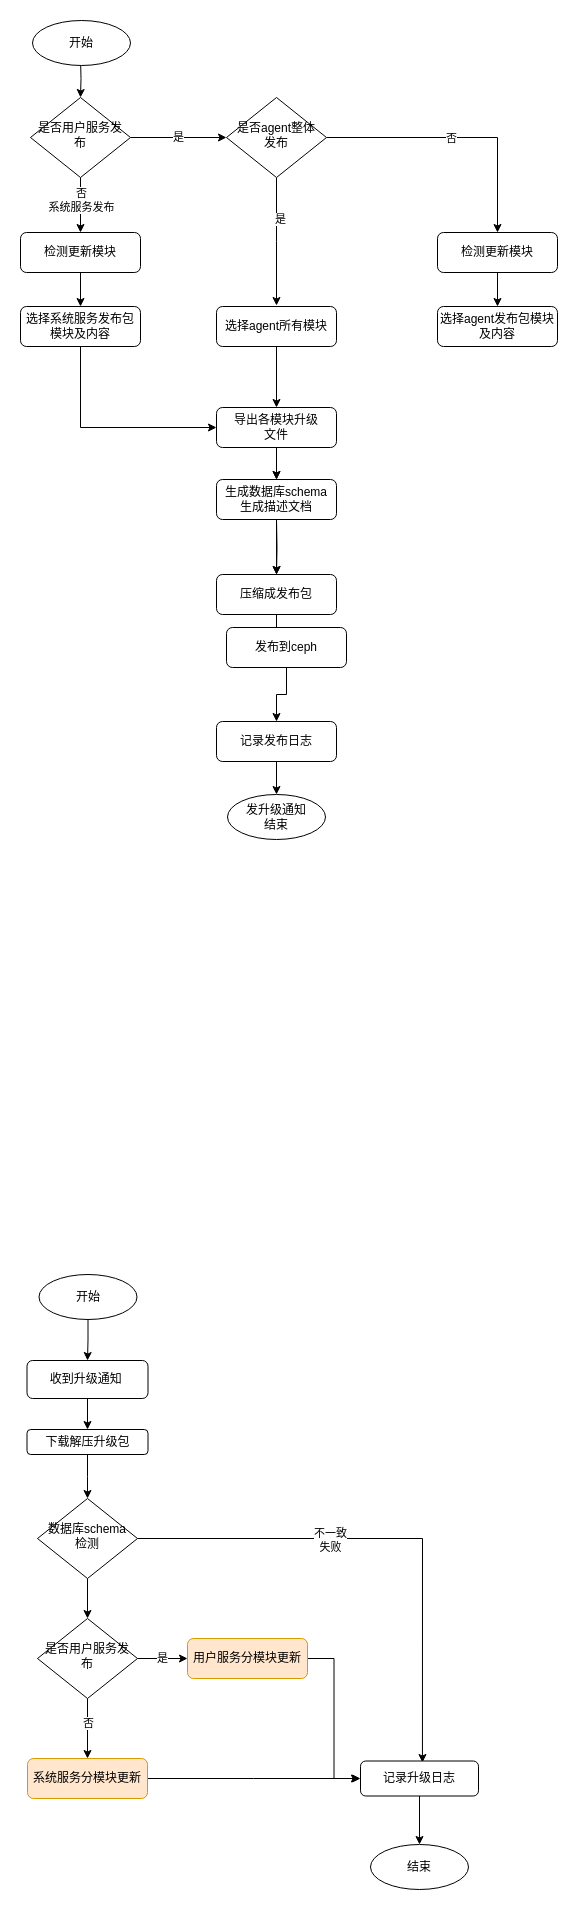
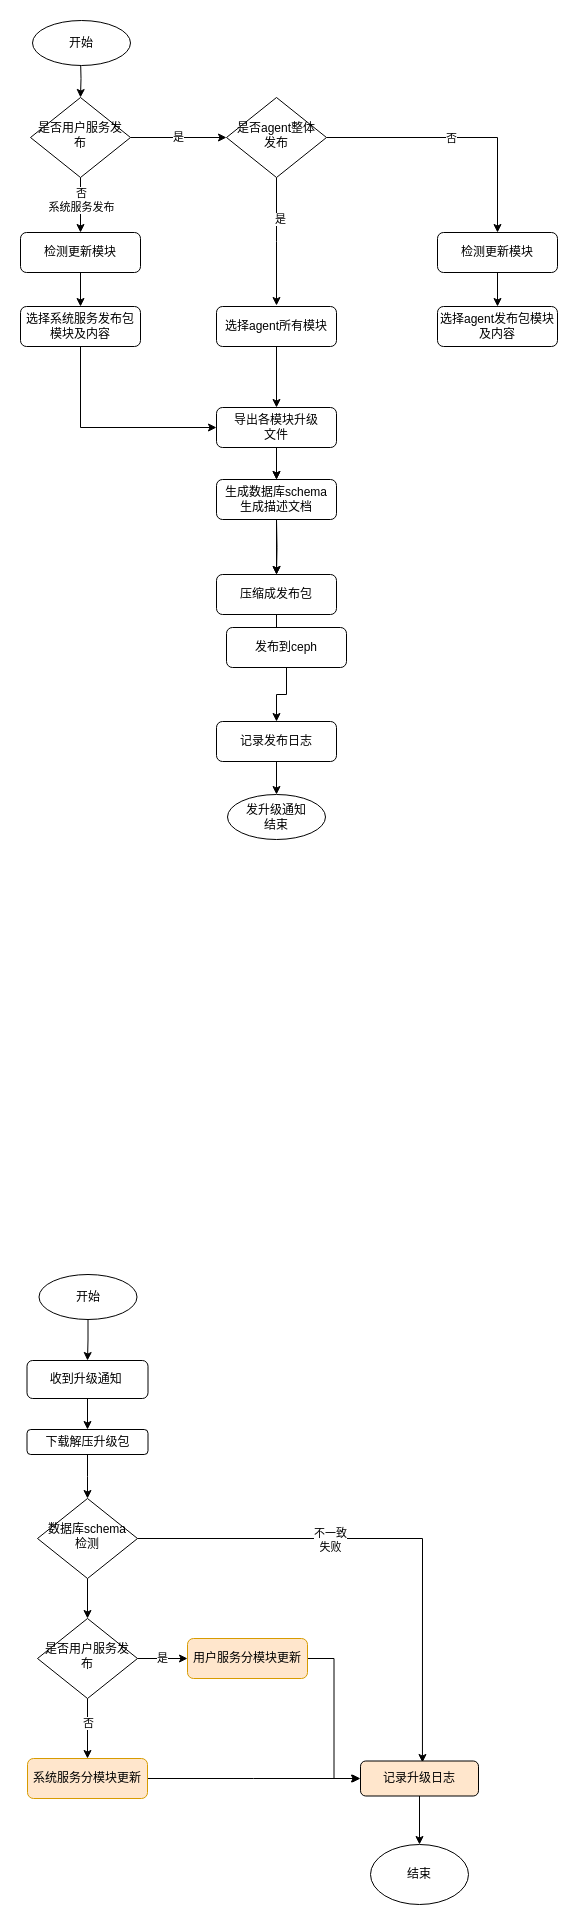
(420, 1779) -> (420, 1779)
(420, 1867) -> (420, 1875)
